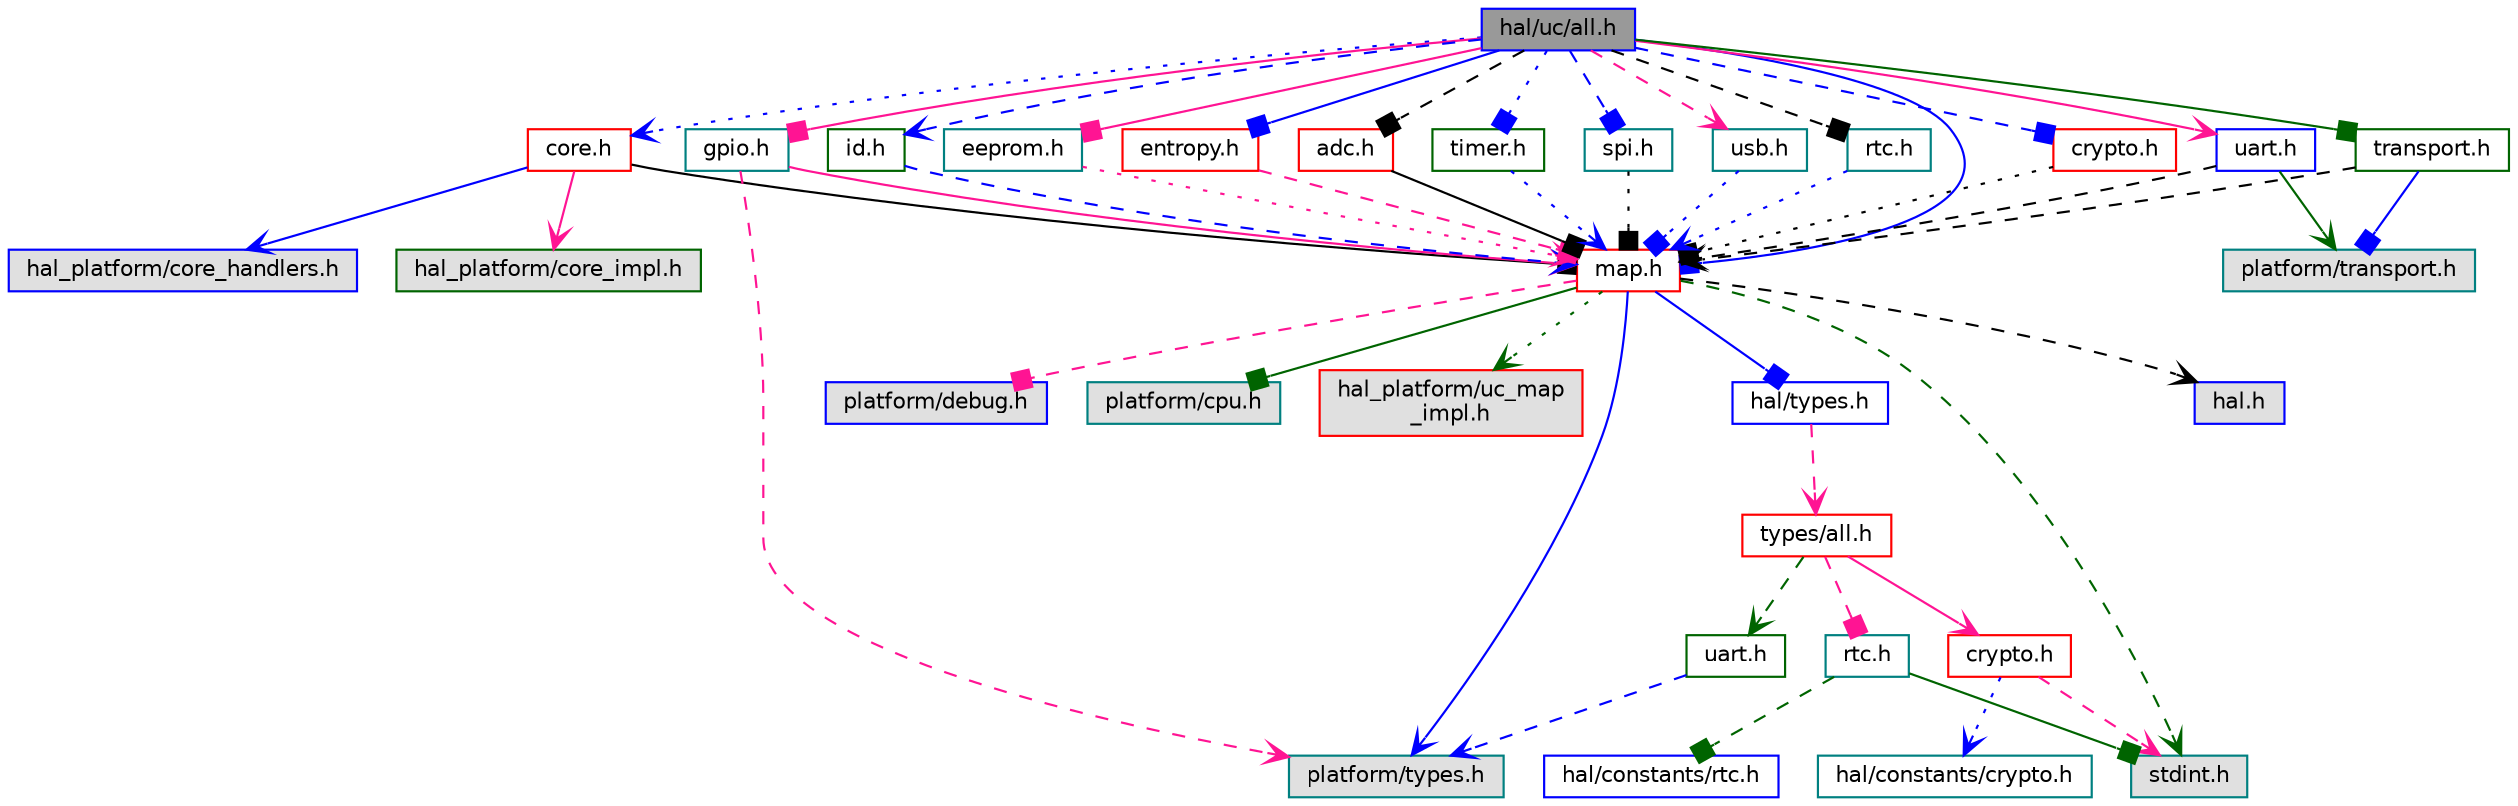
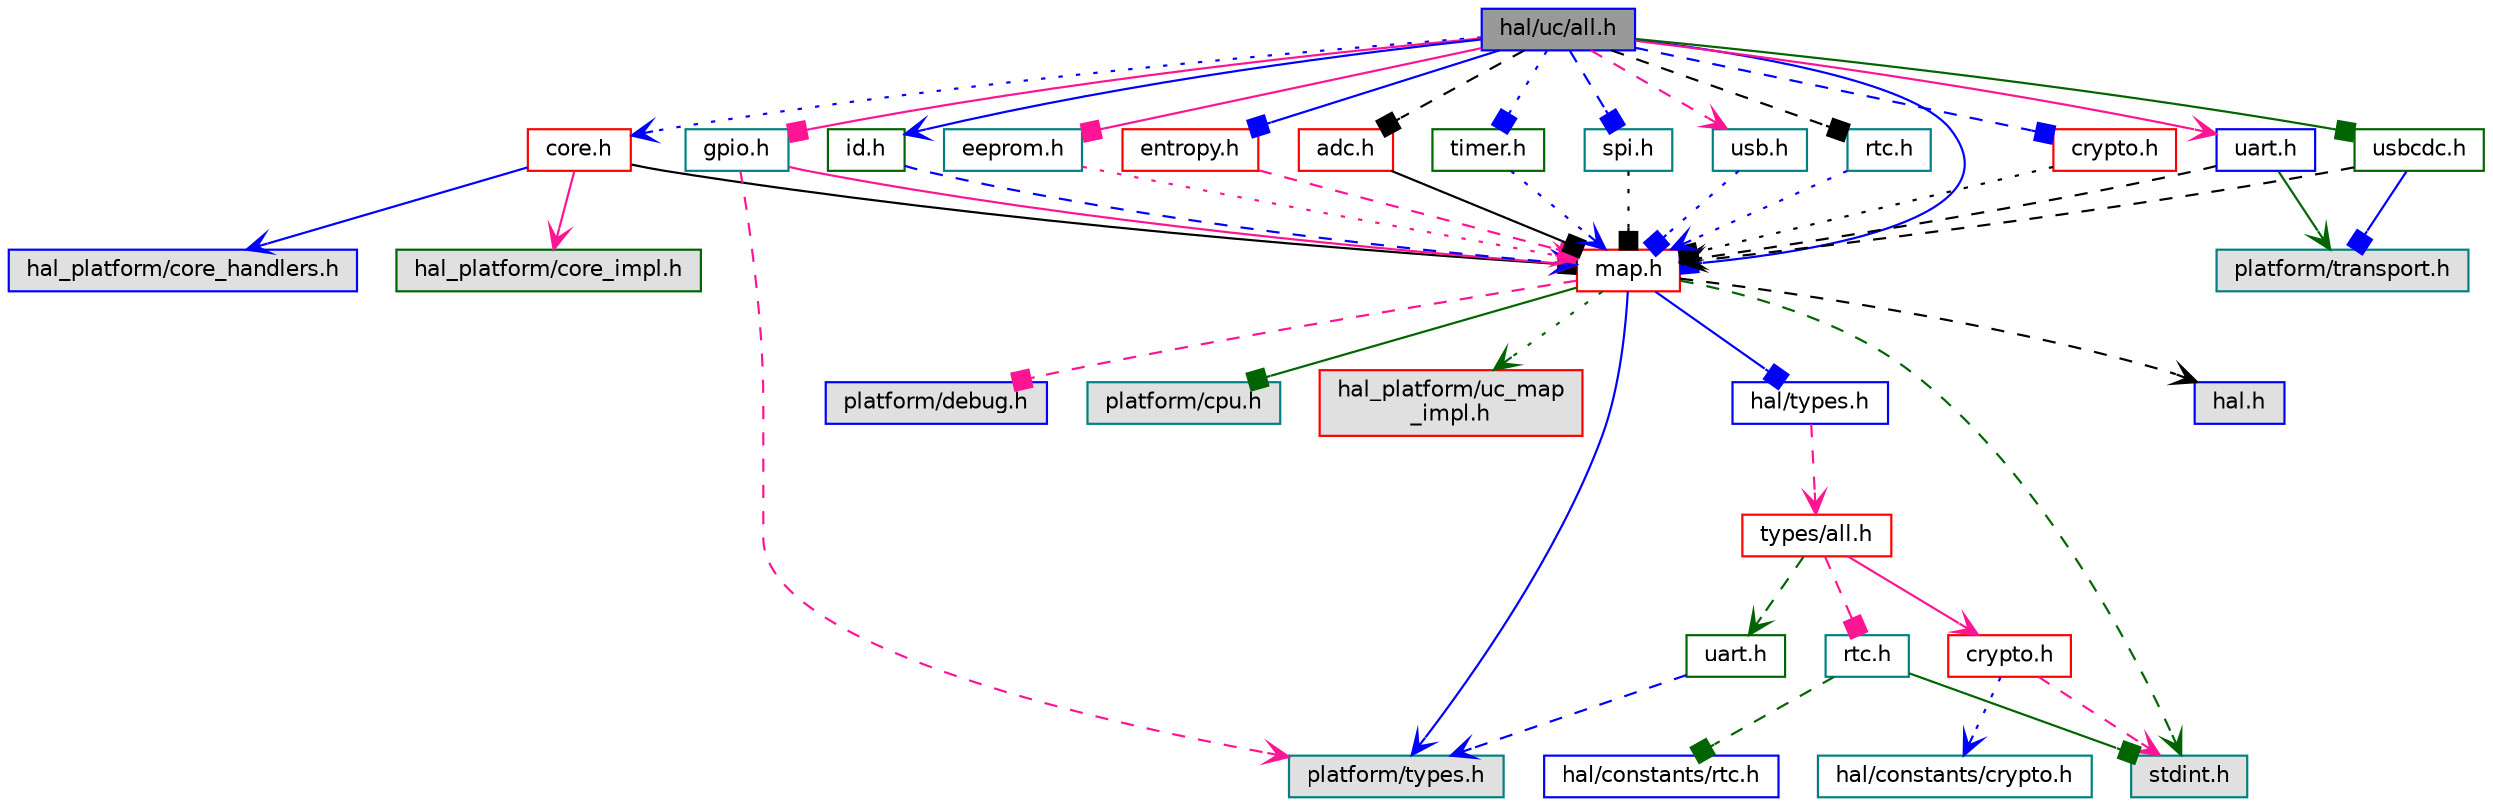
(1203, 76) -> (1203, 76)
(2432, 150) -> (2419, 150)
